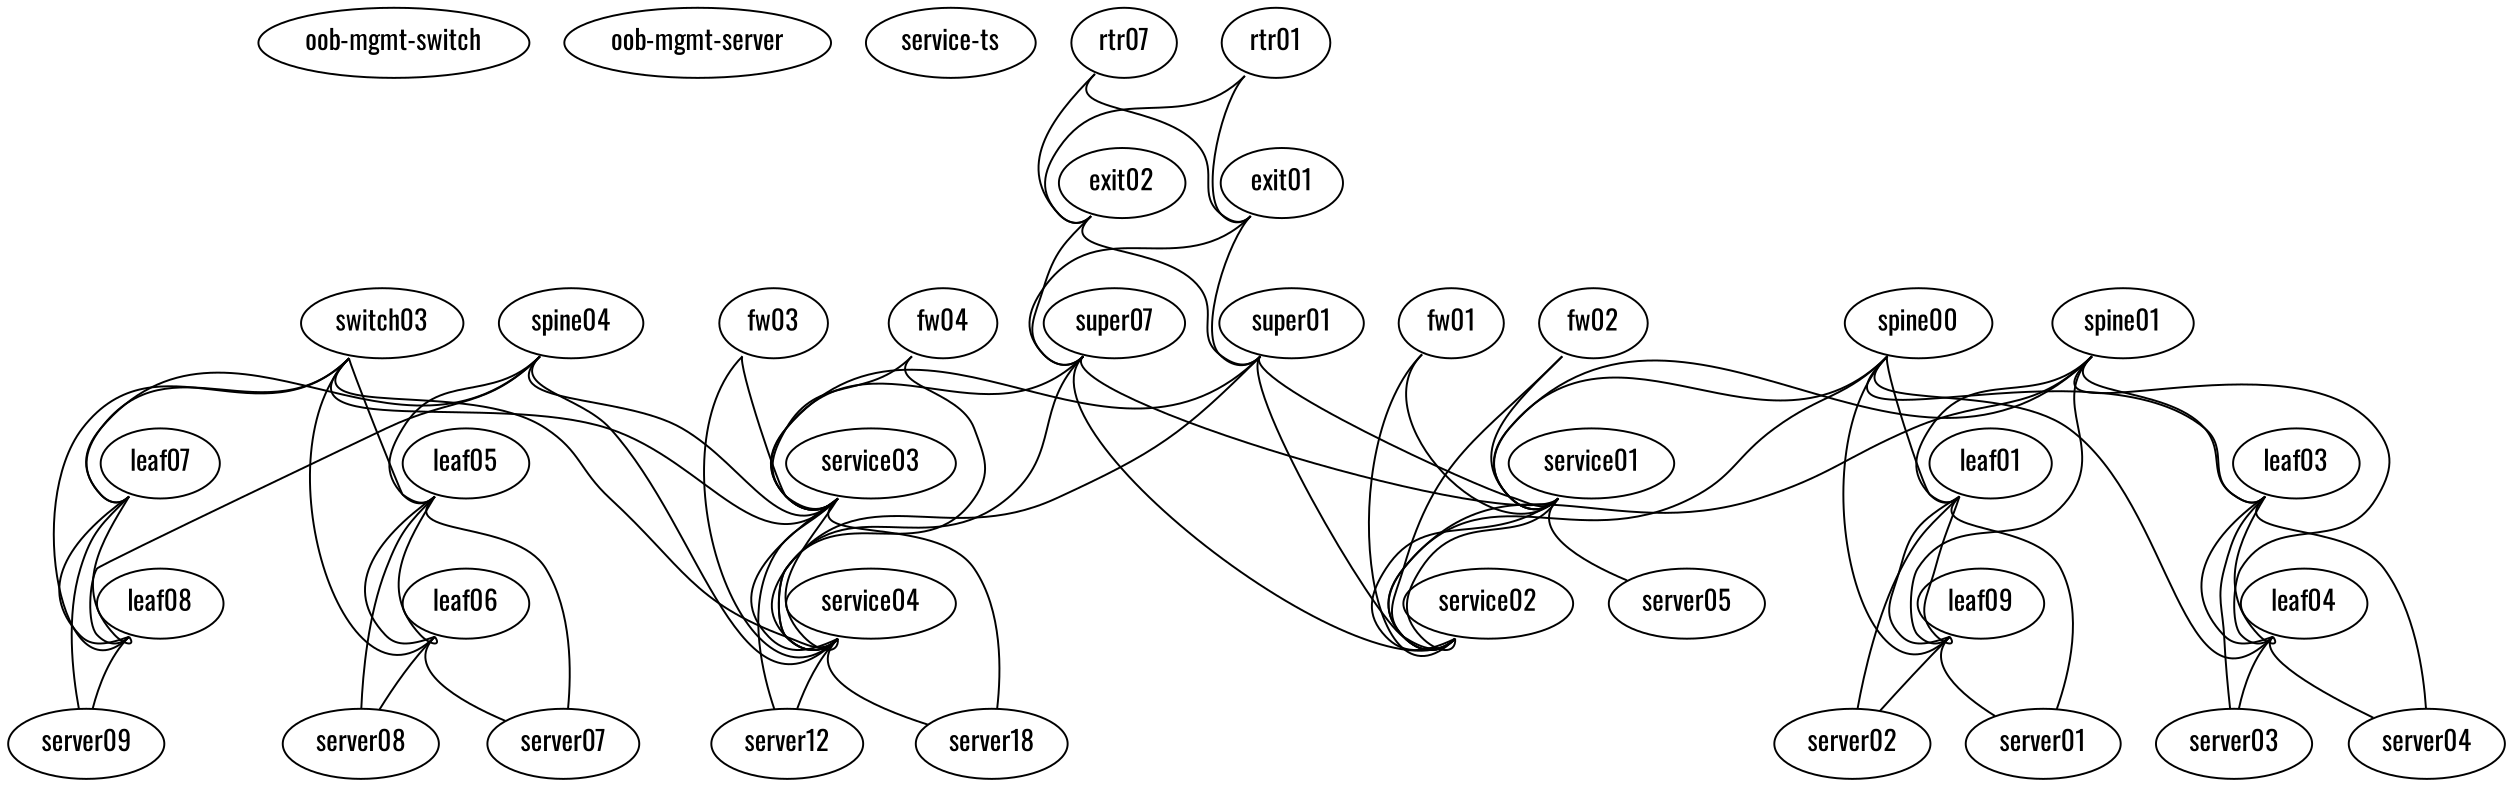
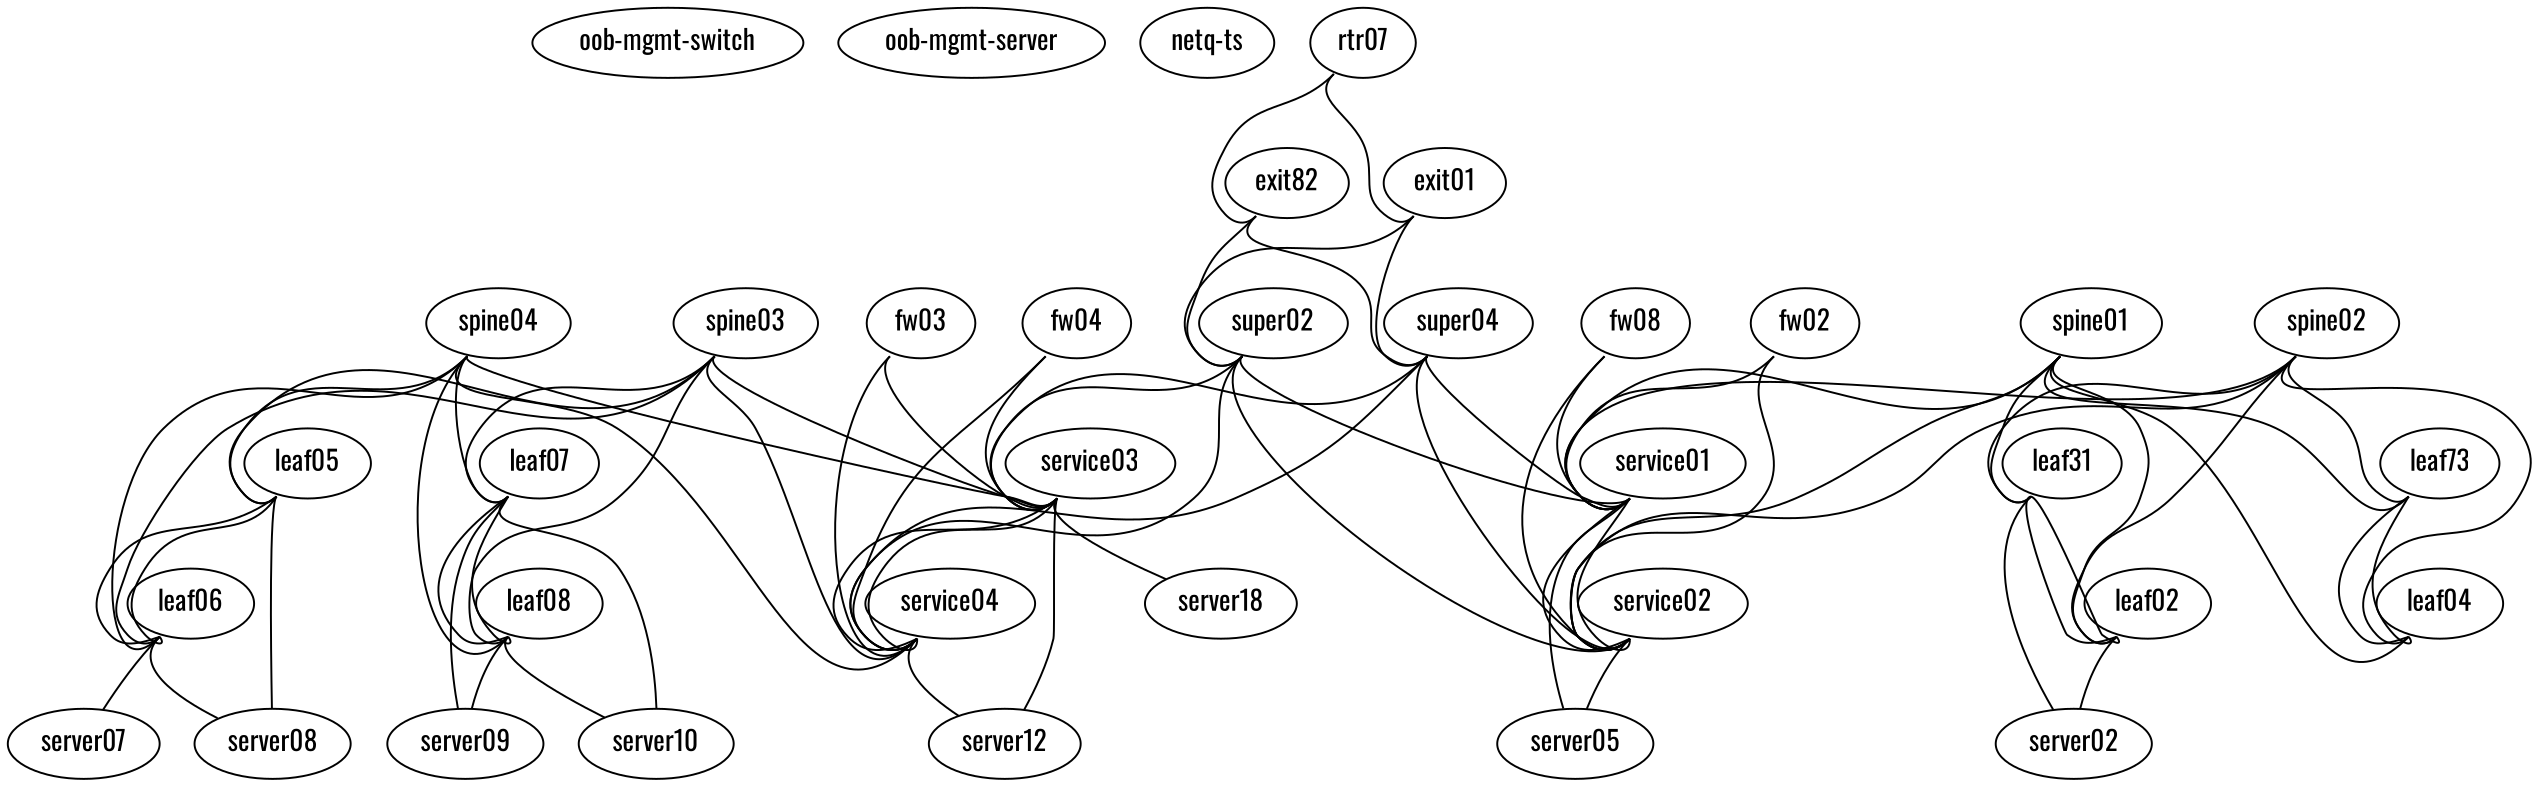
(951, 43) -> (1207, 43)
(1276, 43) -> none
(1122, 183) -> (1287, 183)
(382, 323) -> (746, 323)
(1114, 323) -> (1273, 323)
(1292, 323) -> (1458, 323)
(1451, 323) -> (1636, 323)
(1919, 323) -> (2327, 323)
none -> (187, 411)
(1991, 463) -> (2062, 463)
(2296, 463) -> (2440, 463)
(542, 565) -> none
(1981, 604) -> (2148, 604)
none -> (1605, 672)
(860, 696) -> none
none -> (656, 744)
(2043, 744) -> none
(2234, 744) -> none
(2427, 744) -> none
